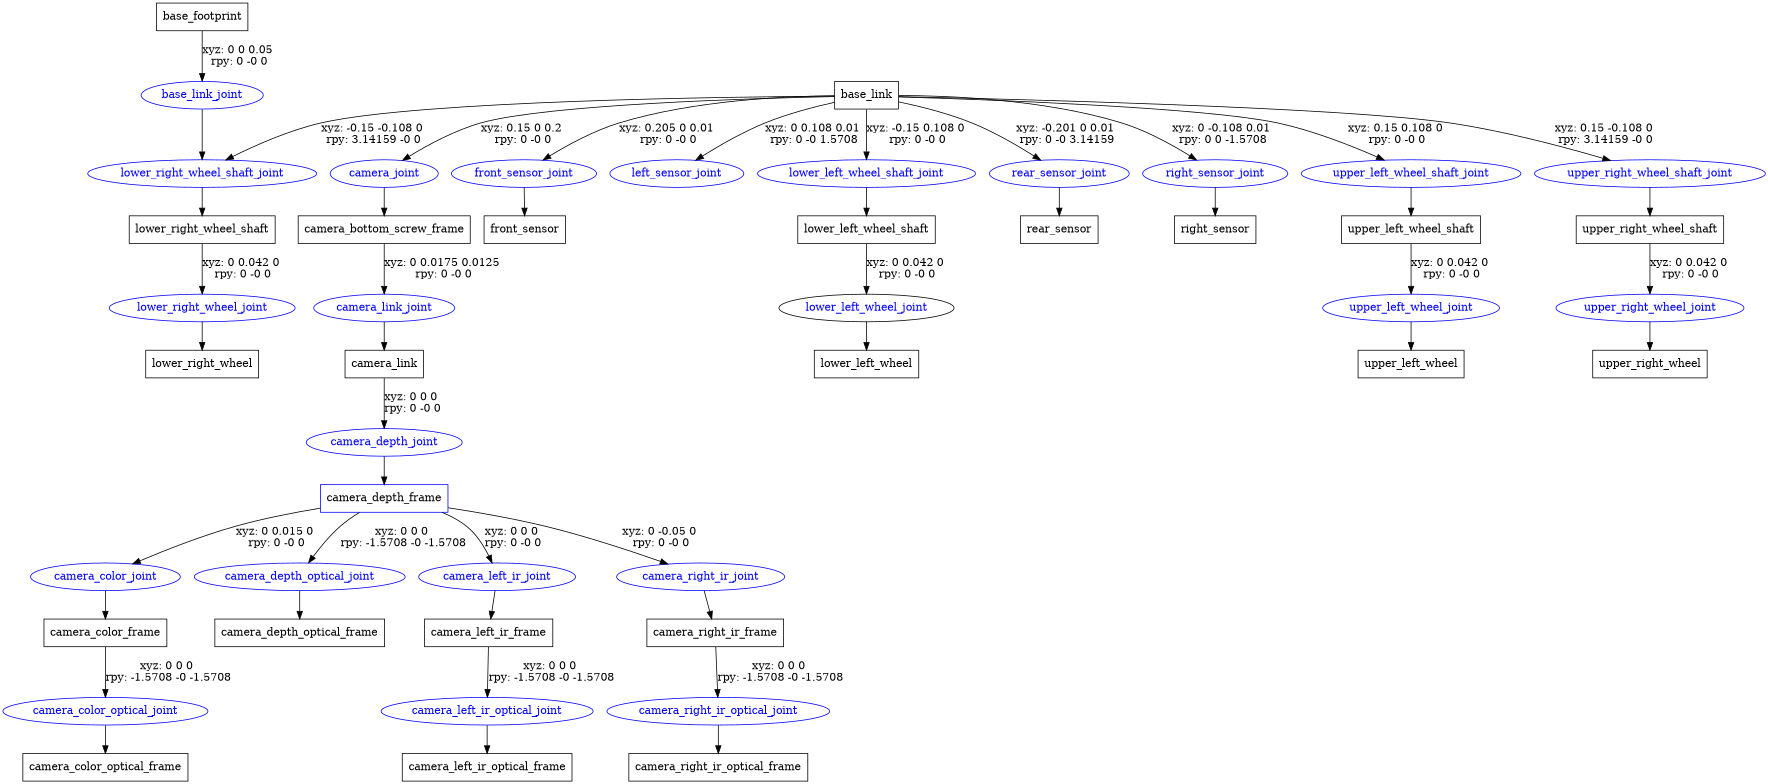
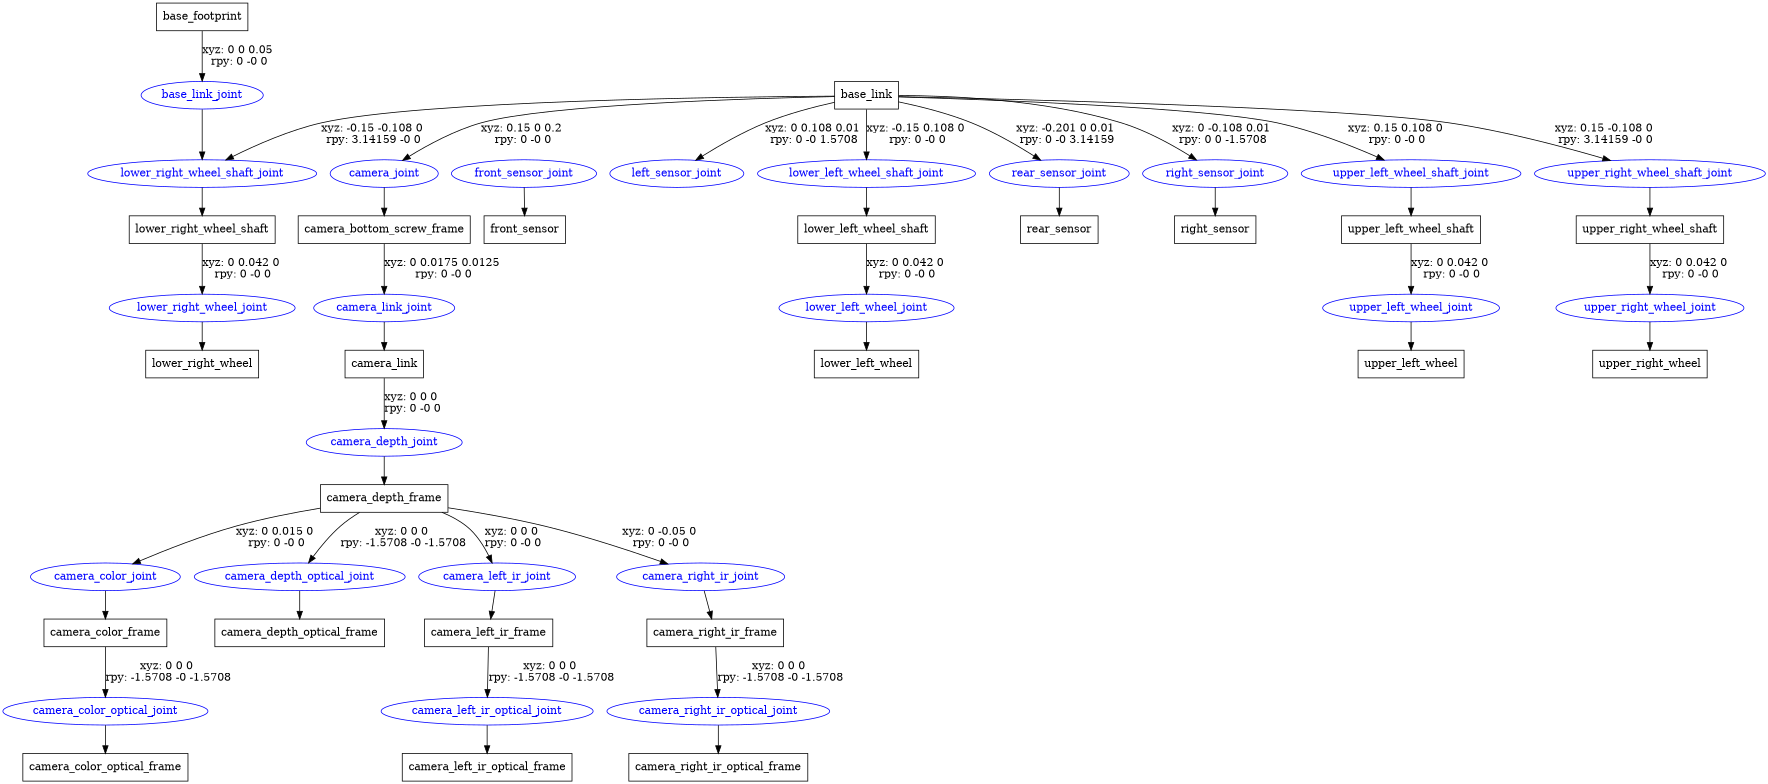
(688, 108) -> none
(867, 308) -> (867, 308)
(384, 498) -> (384, 498)
